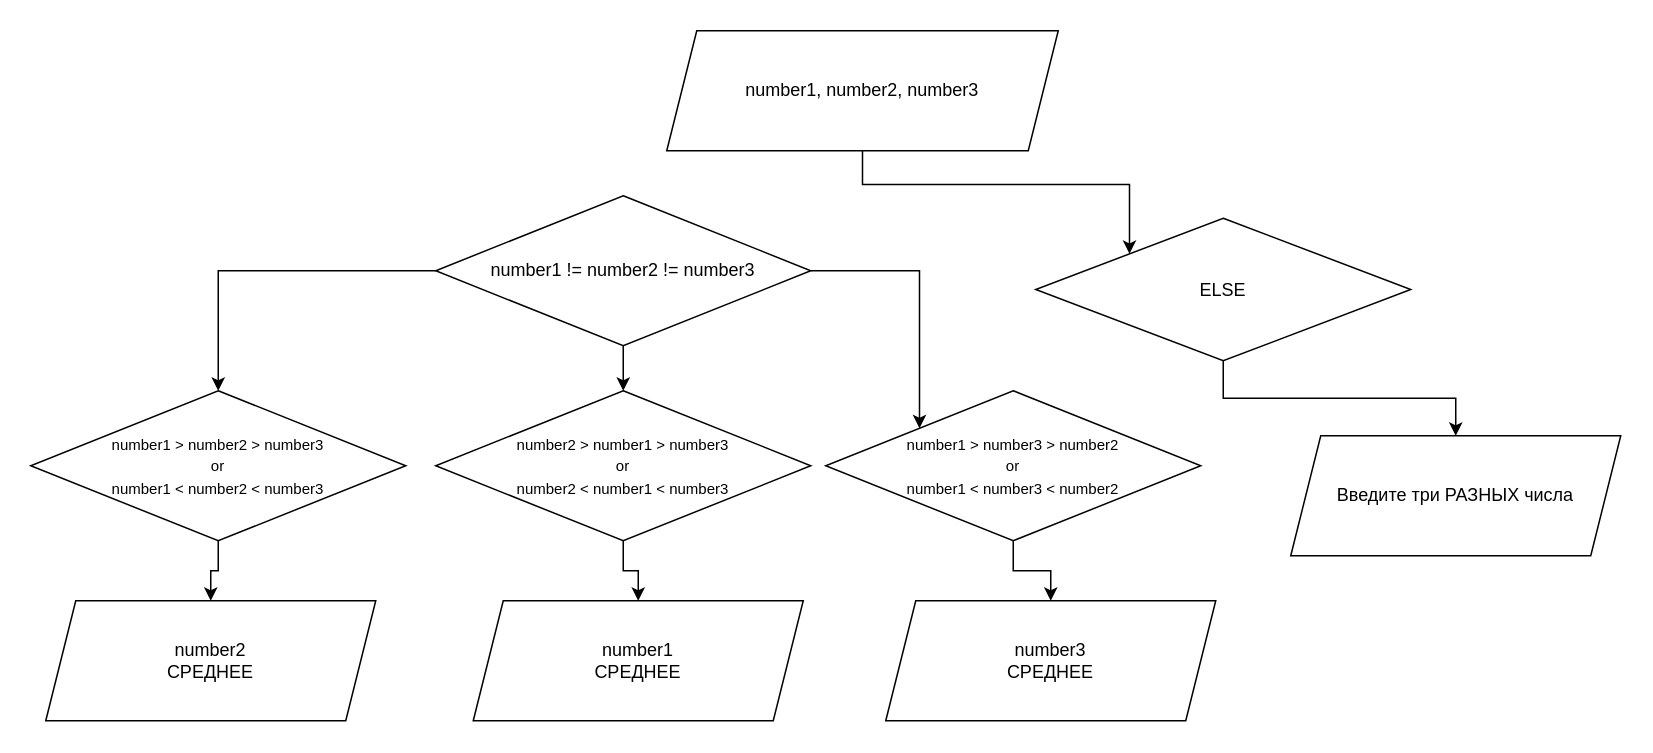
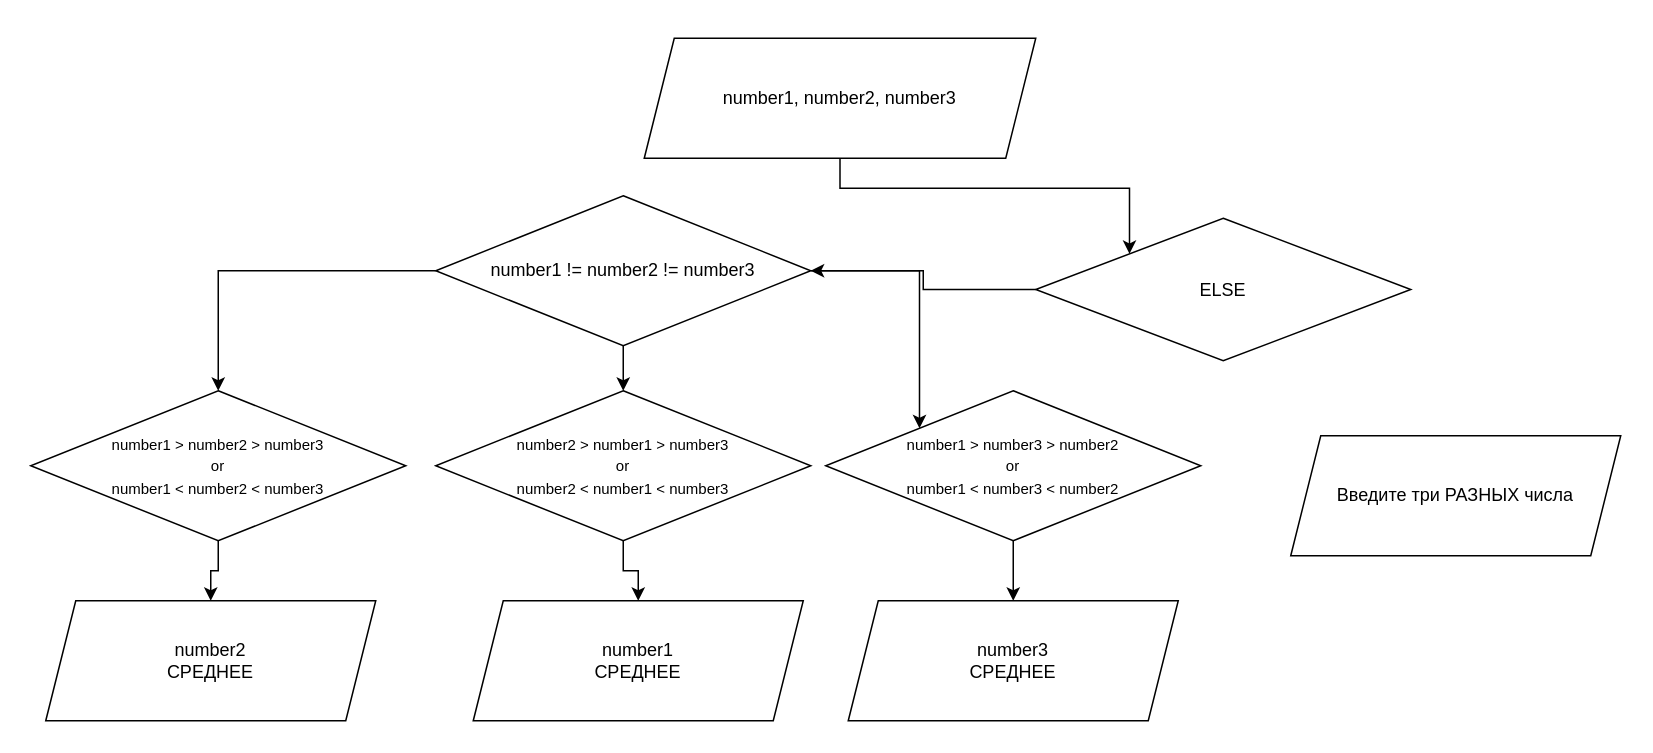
(863, 91) -> (840, 98)
(1334, 398) -> (969, 290)
(1051, 661) -> (1013, 661)
